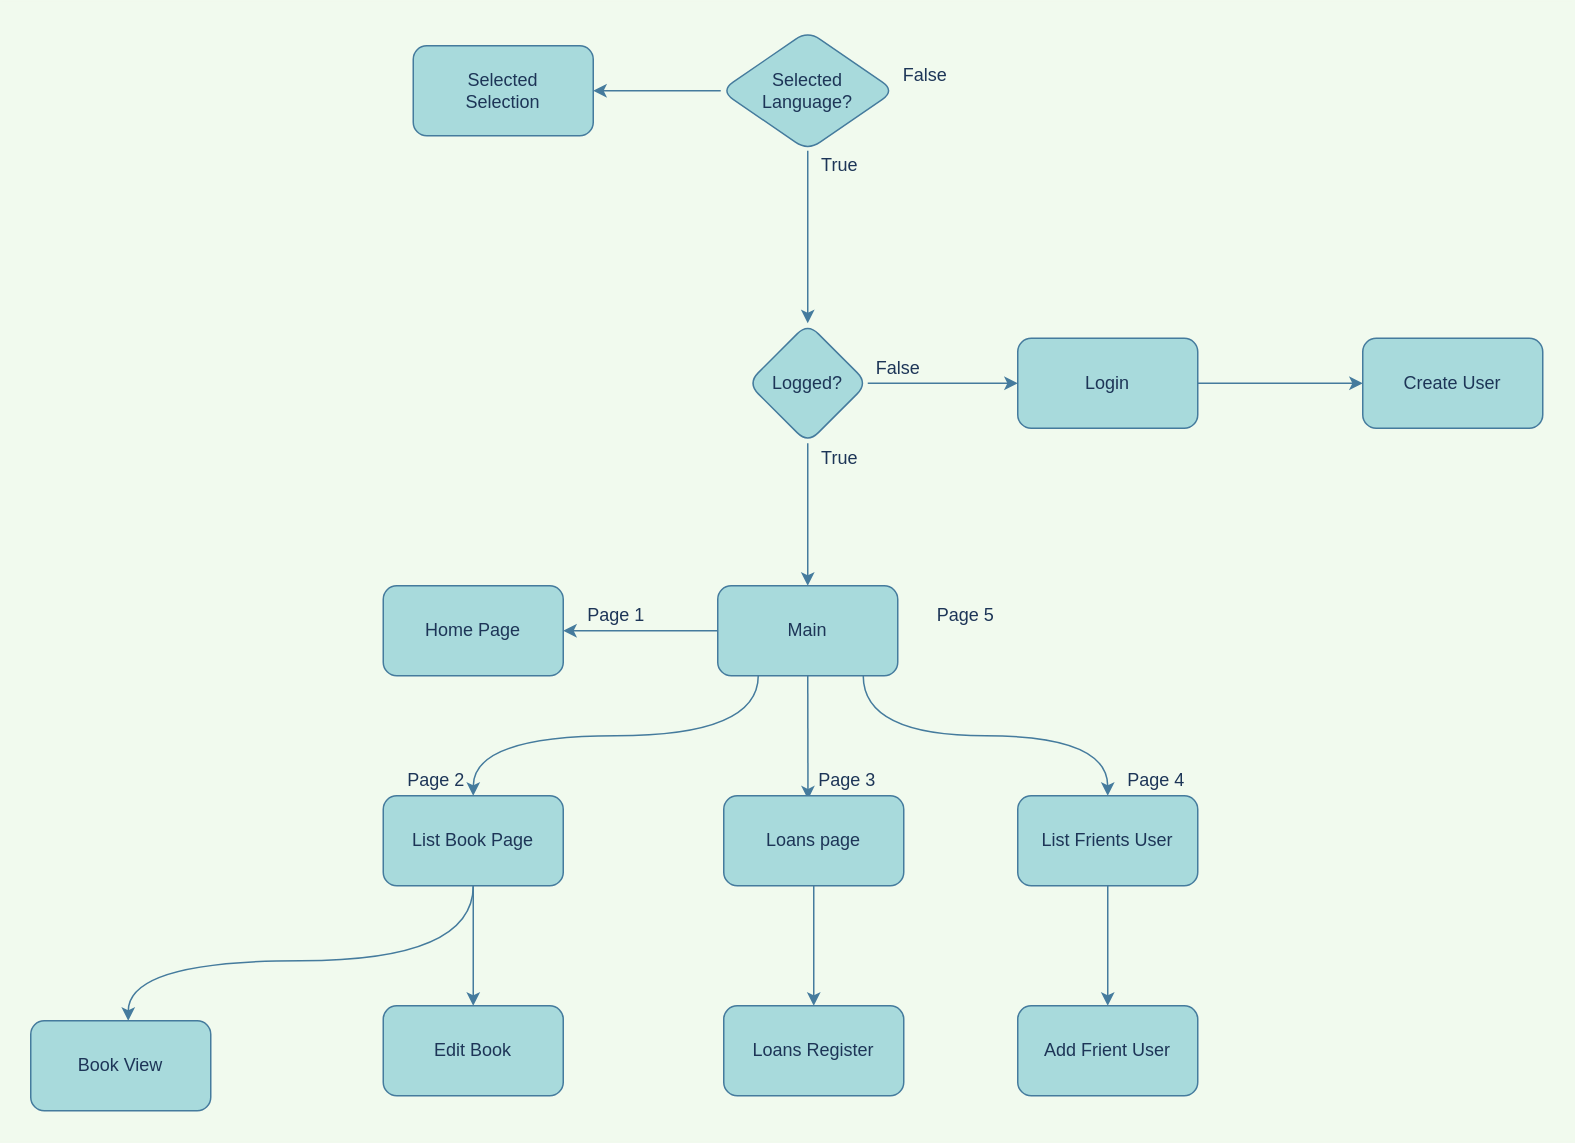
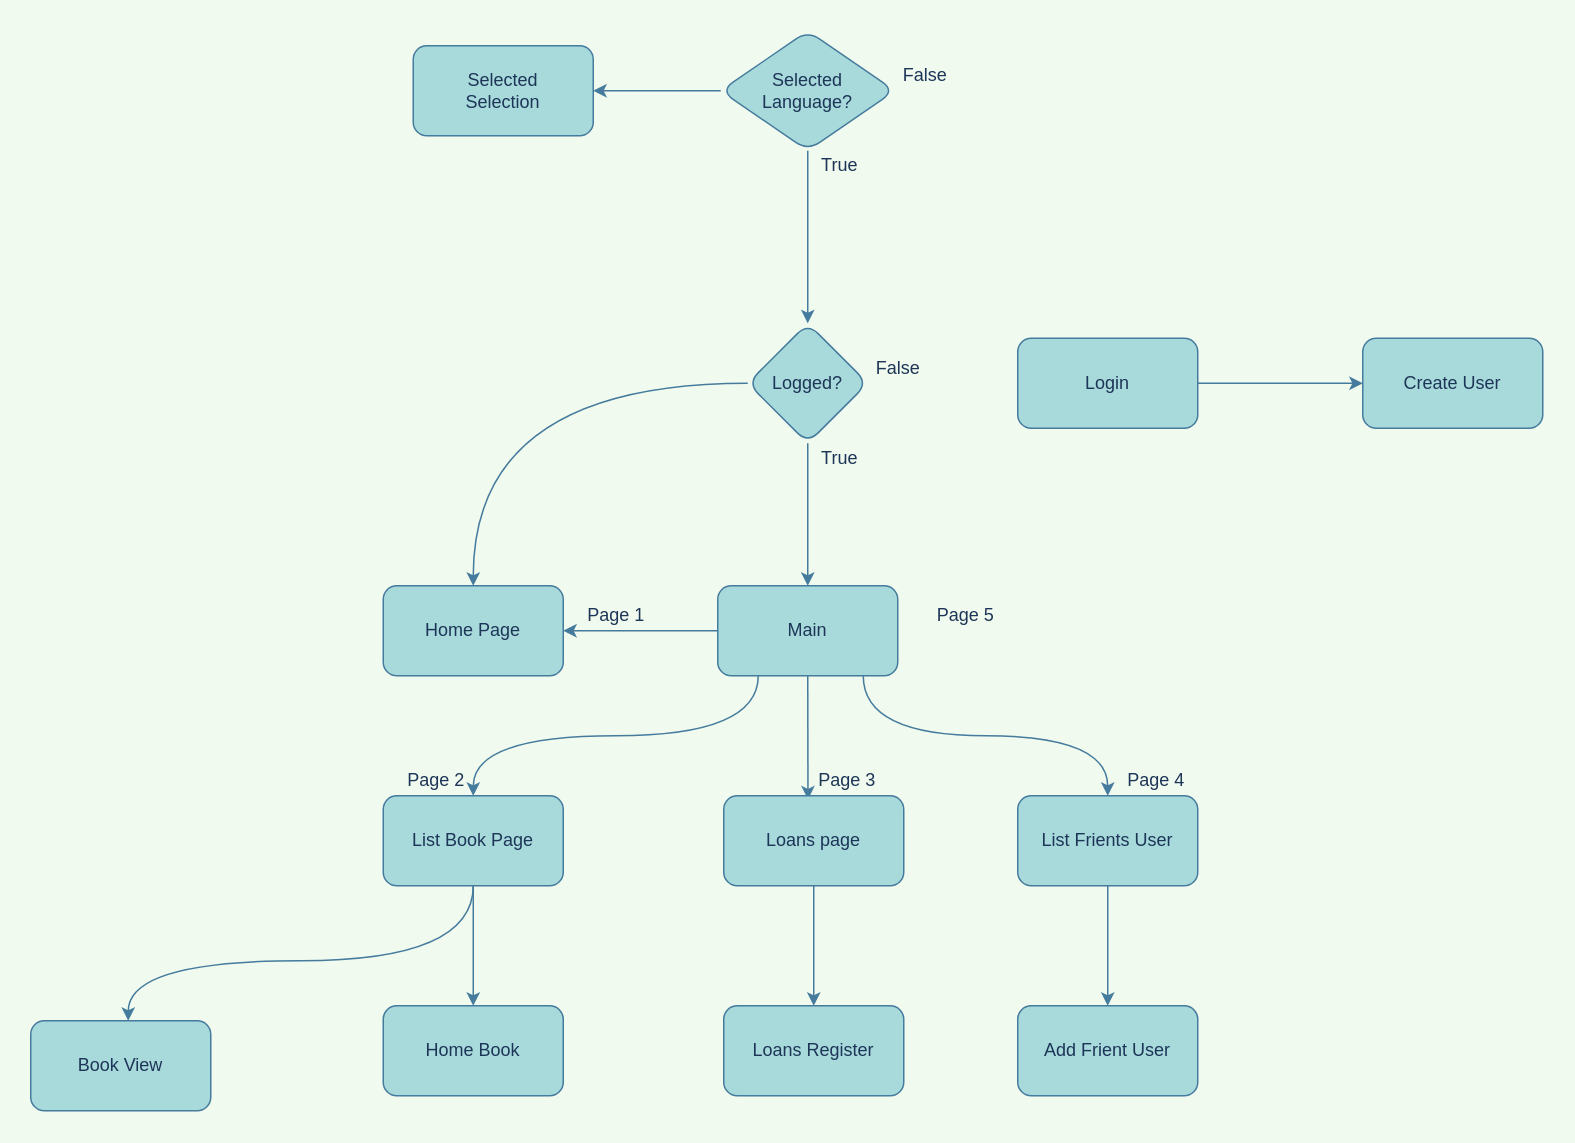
(939, 383) -> (564, 419)
(473, 1051) -> (473, 1051)
